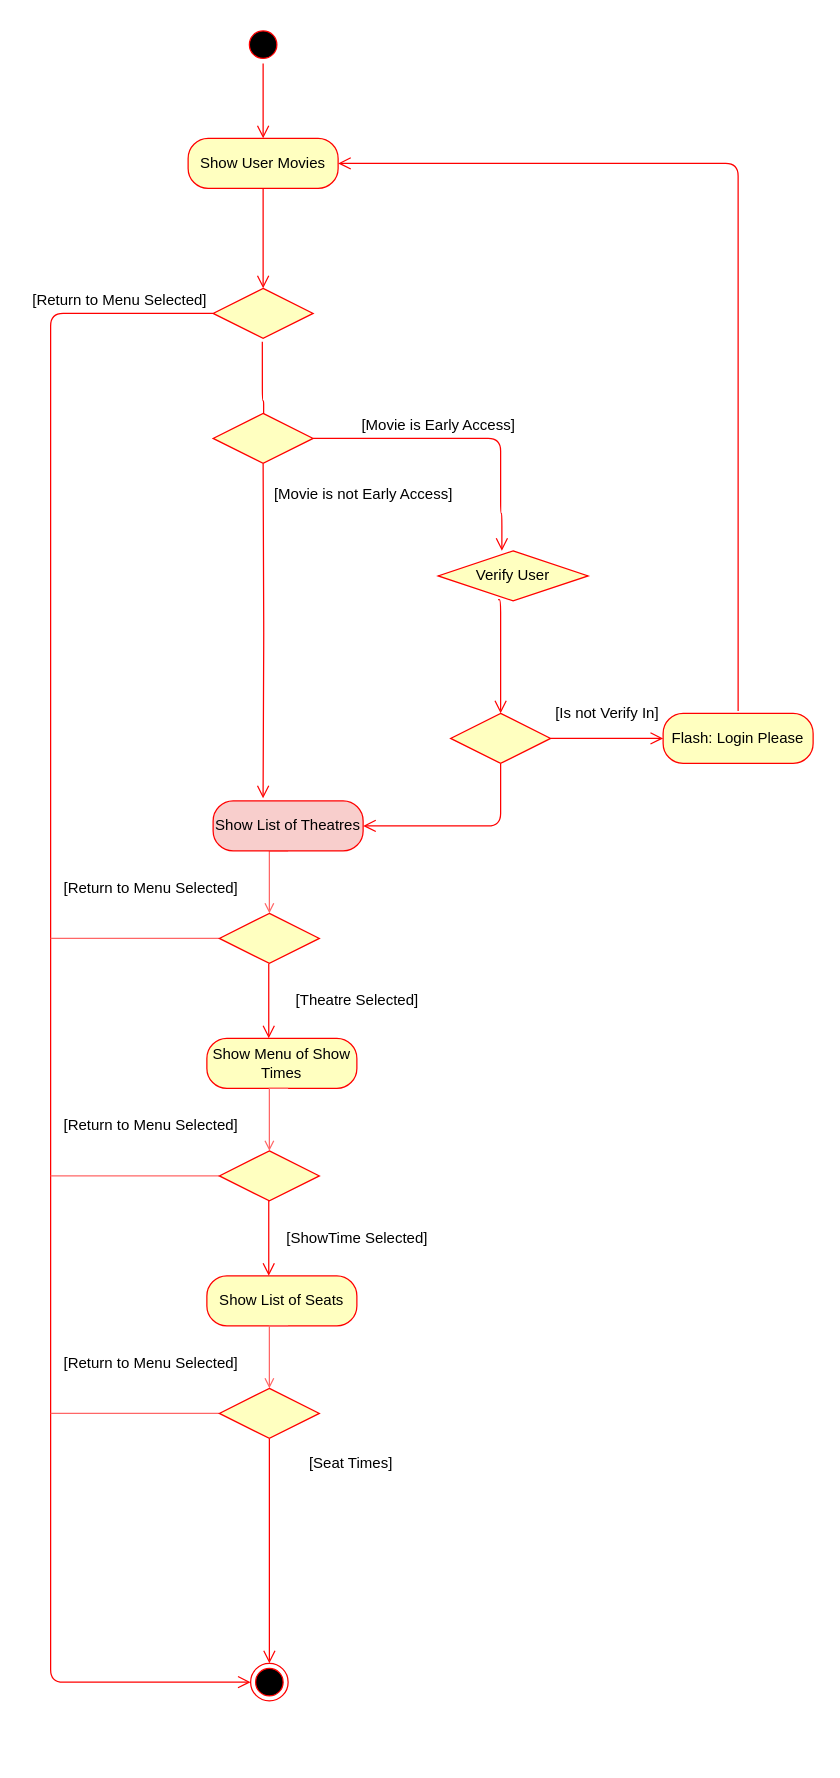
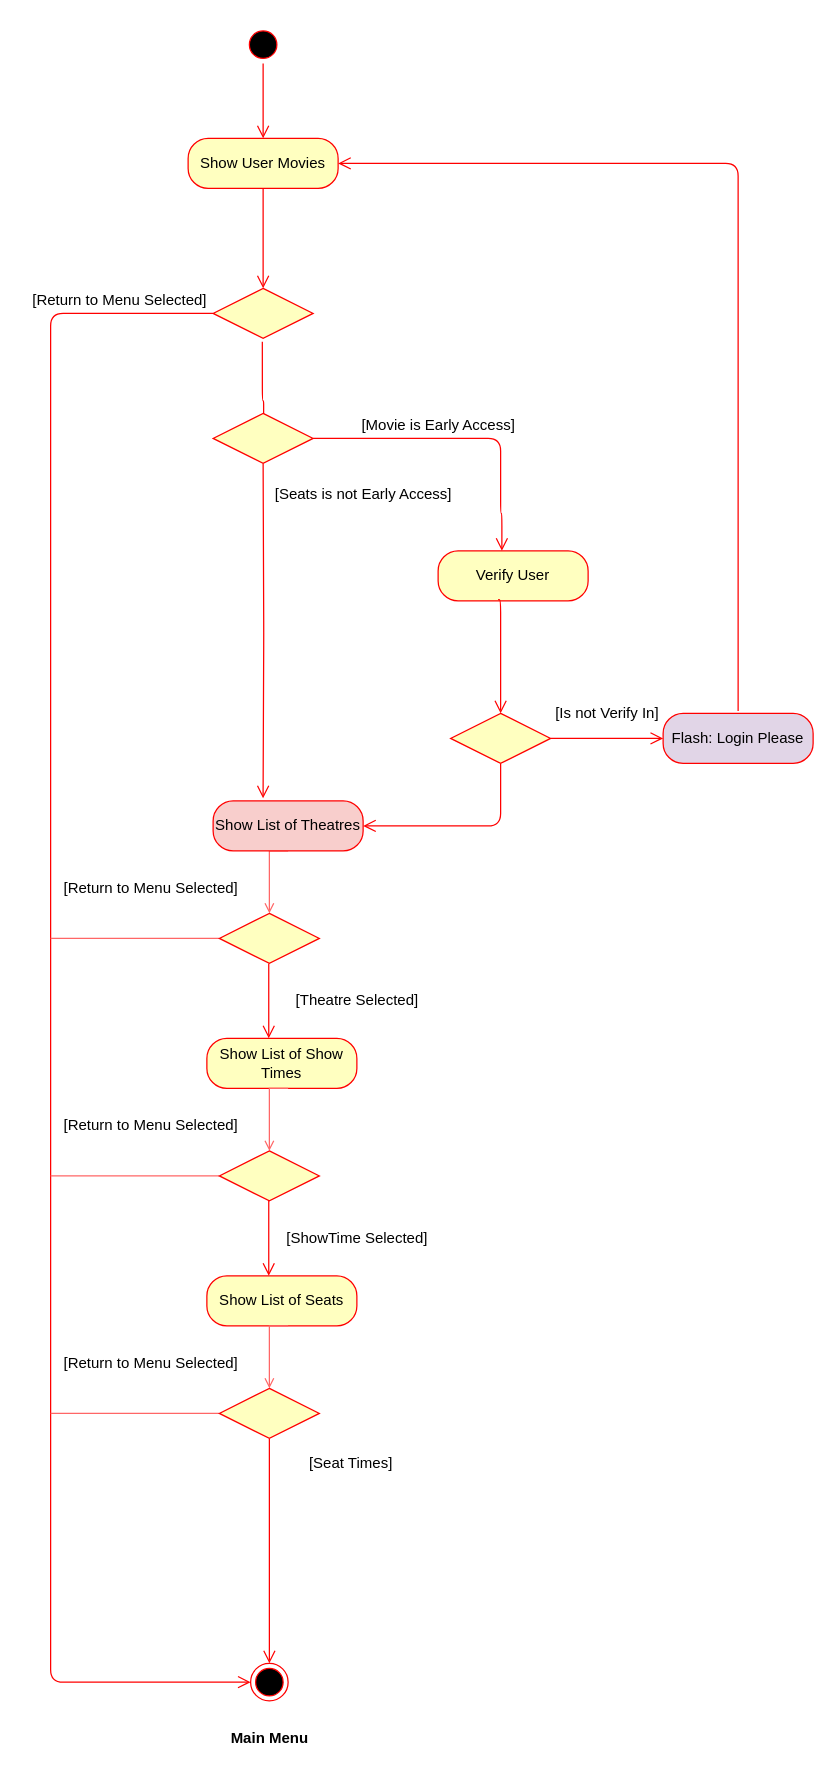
(364, 494) -> (364, 494)
(513, 576) -> (513, 576)
(738, 738) -> (738, 738)
(282, 1063) -> (282, 1063)
none -> (269, 1738)
